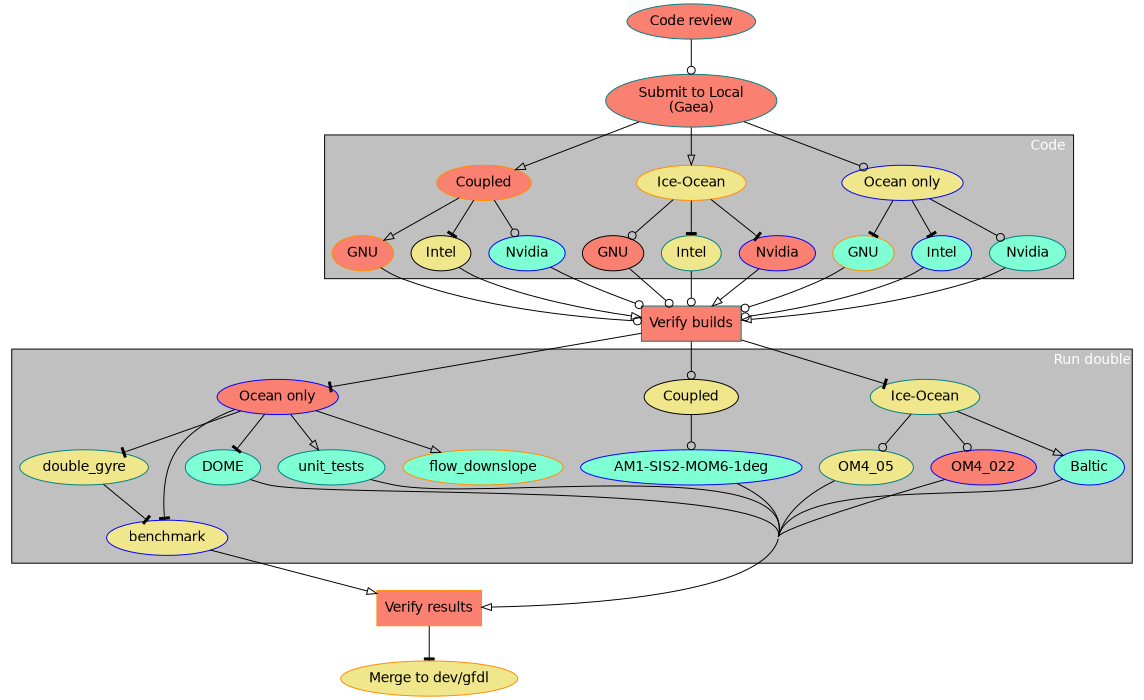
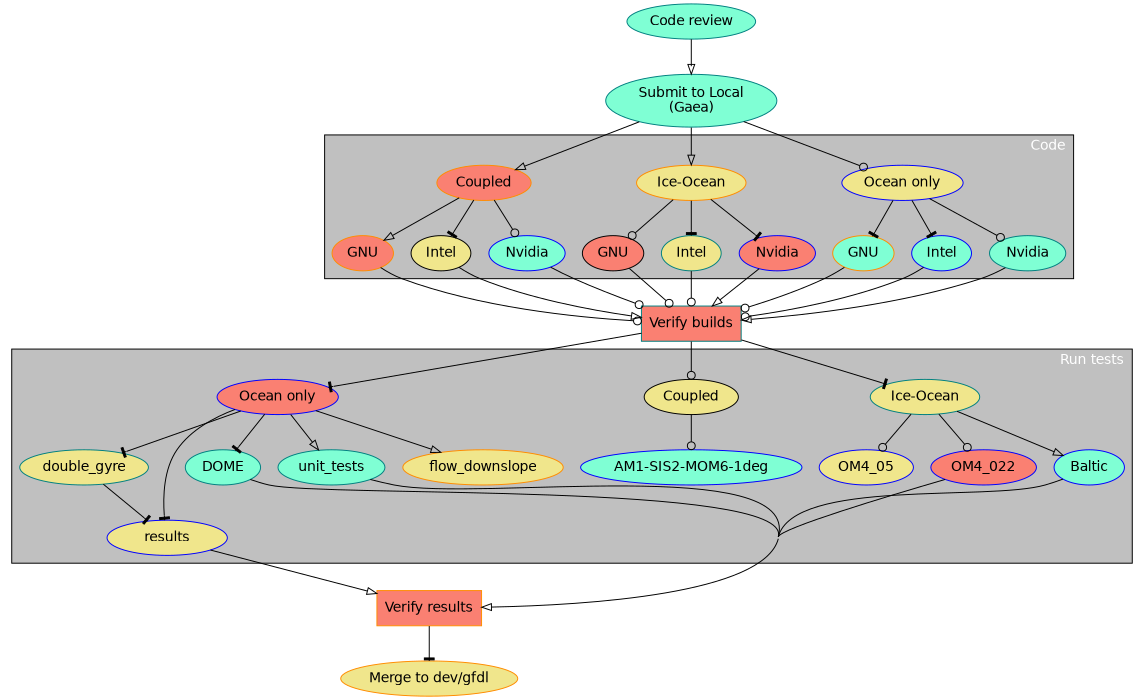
(691, 22) -> (691, 22)
(691, 53) -> (691, 53)
(691, 101) -> (691, 101)
(1092, 360) -> (1092, 360)
(483, 467) -> (483, 467)
(866, 467) -> (866, 467)
(765, 501) -> none
(800, 503) -> none
(167, 538) -> (167, 538)
